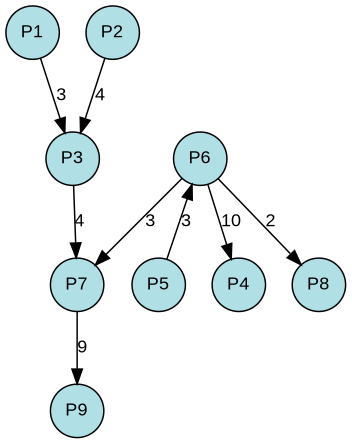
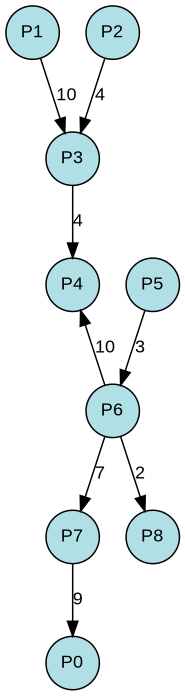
(62, 96) -> (67, 96)
(75, 214) -> (73, 214)
(151, 222) -> (100, 474)
(77, 411) -> (73, 663)
